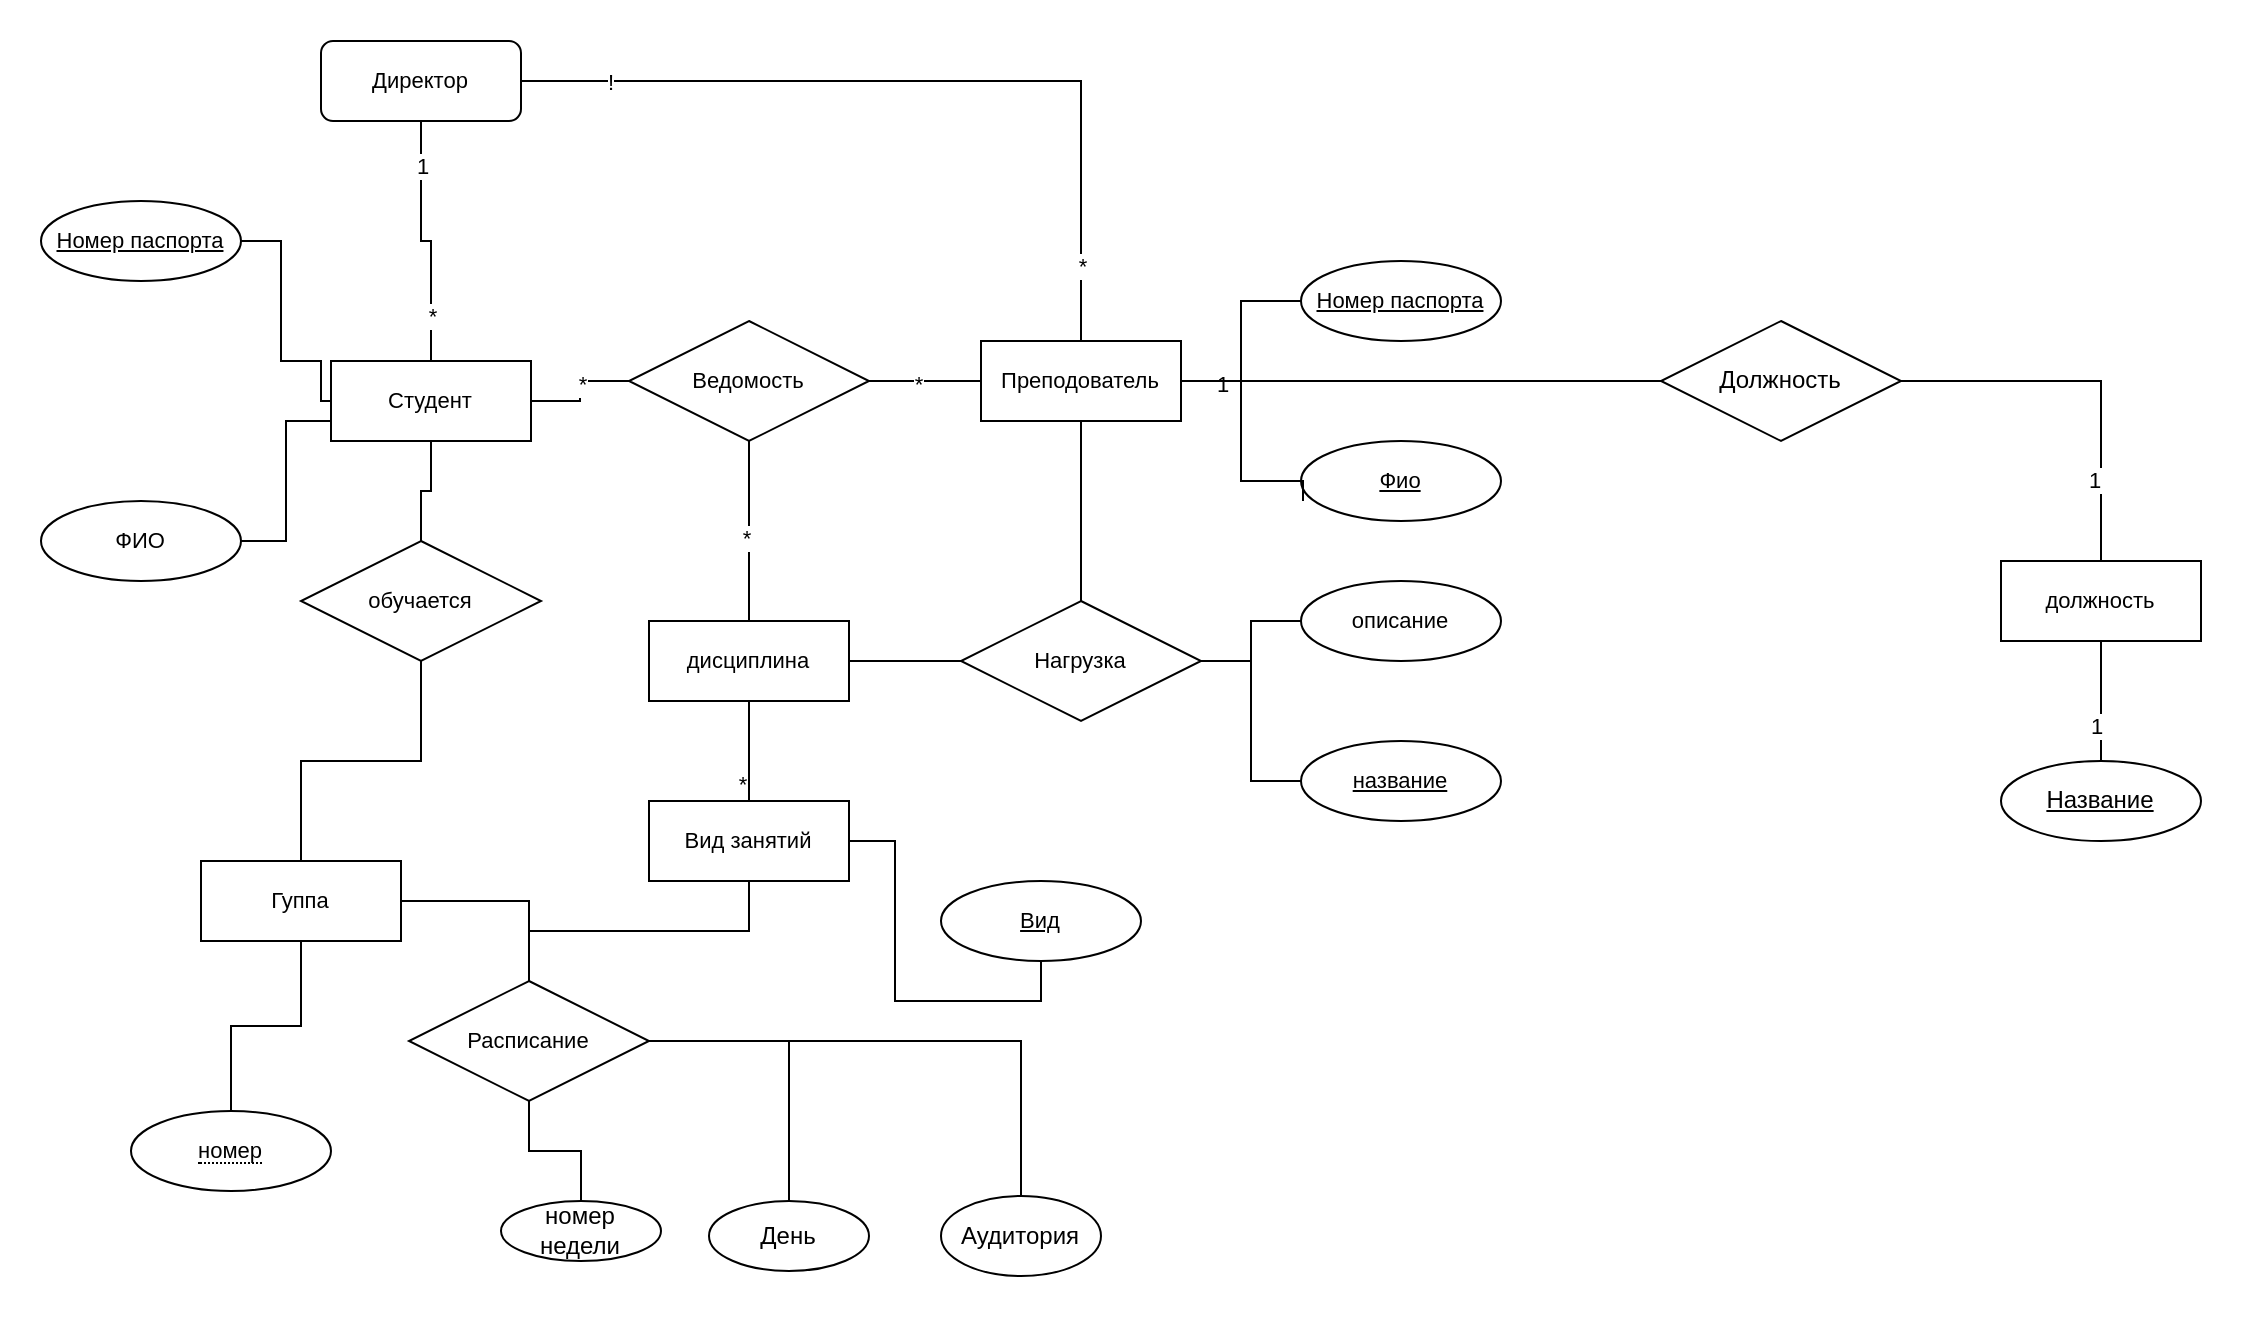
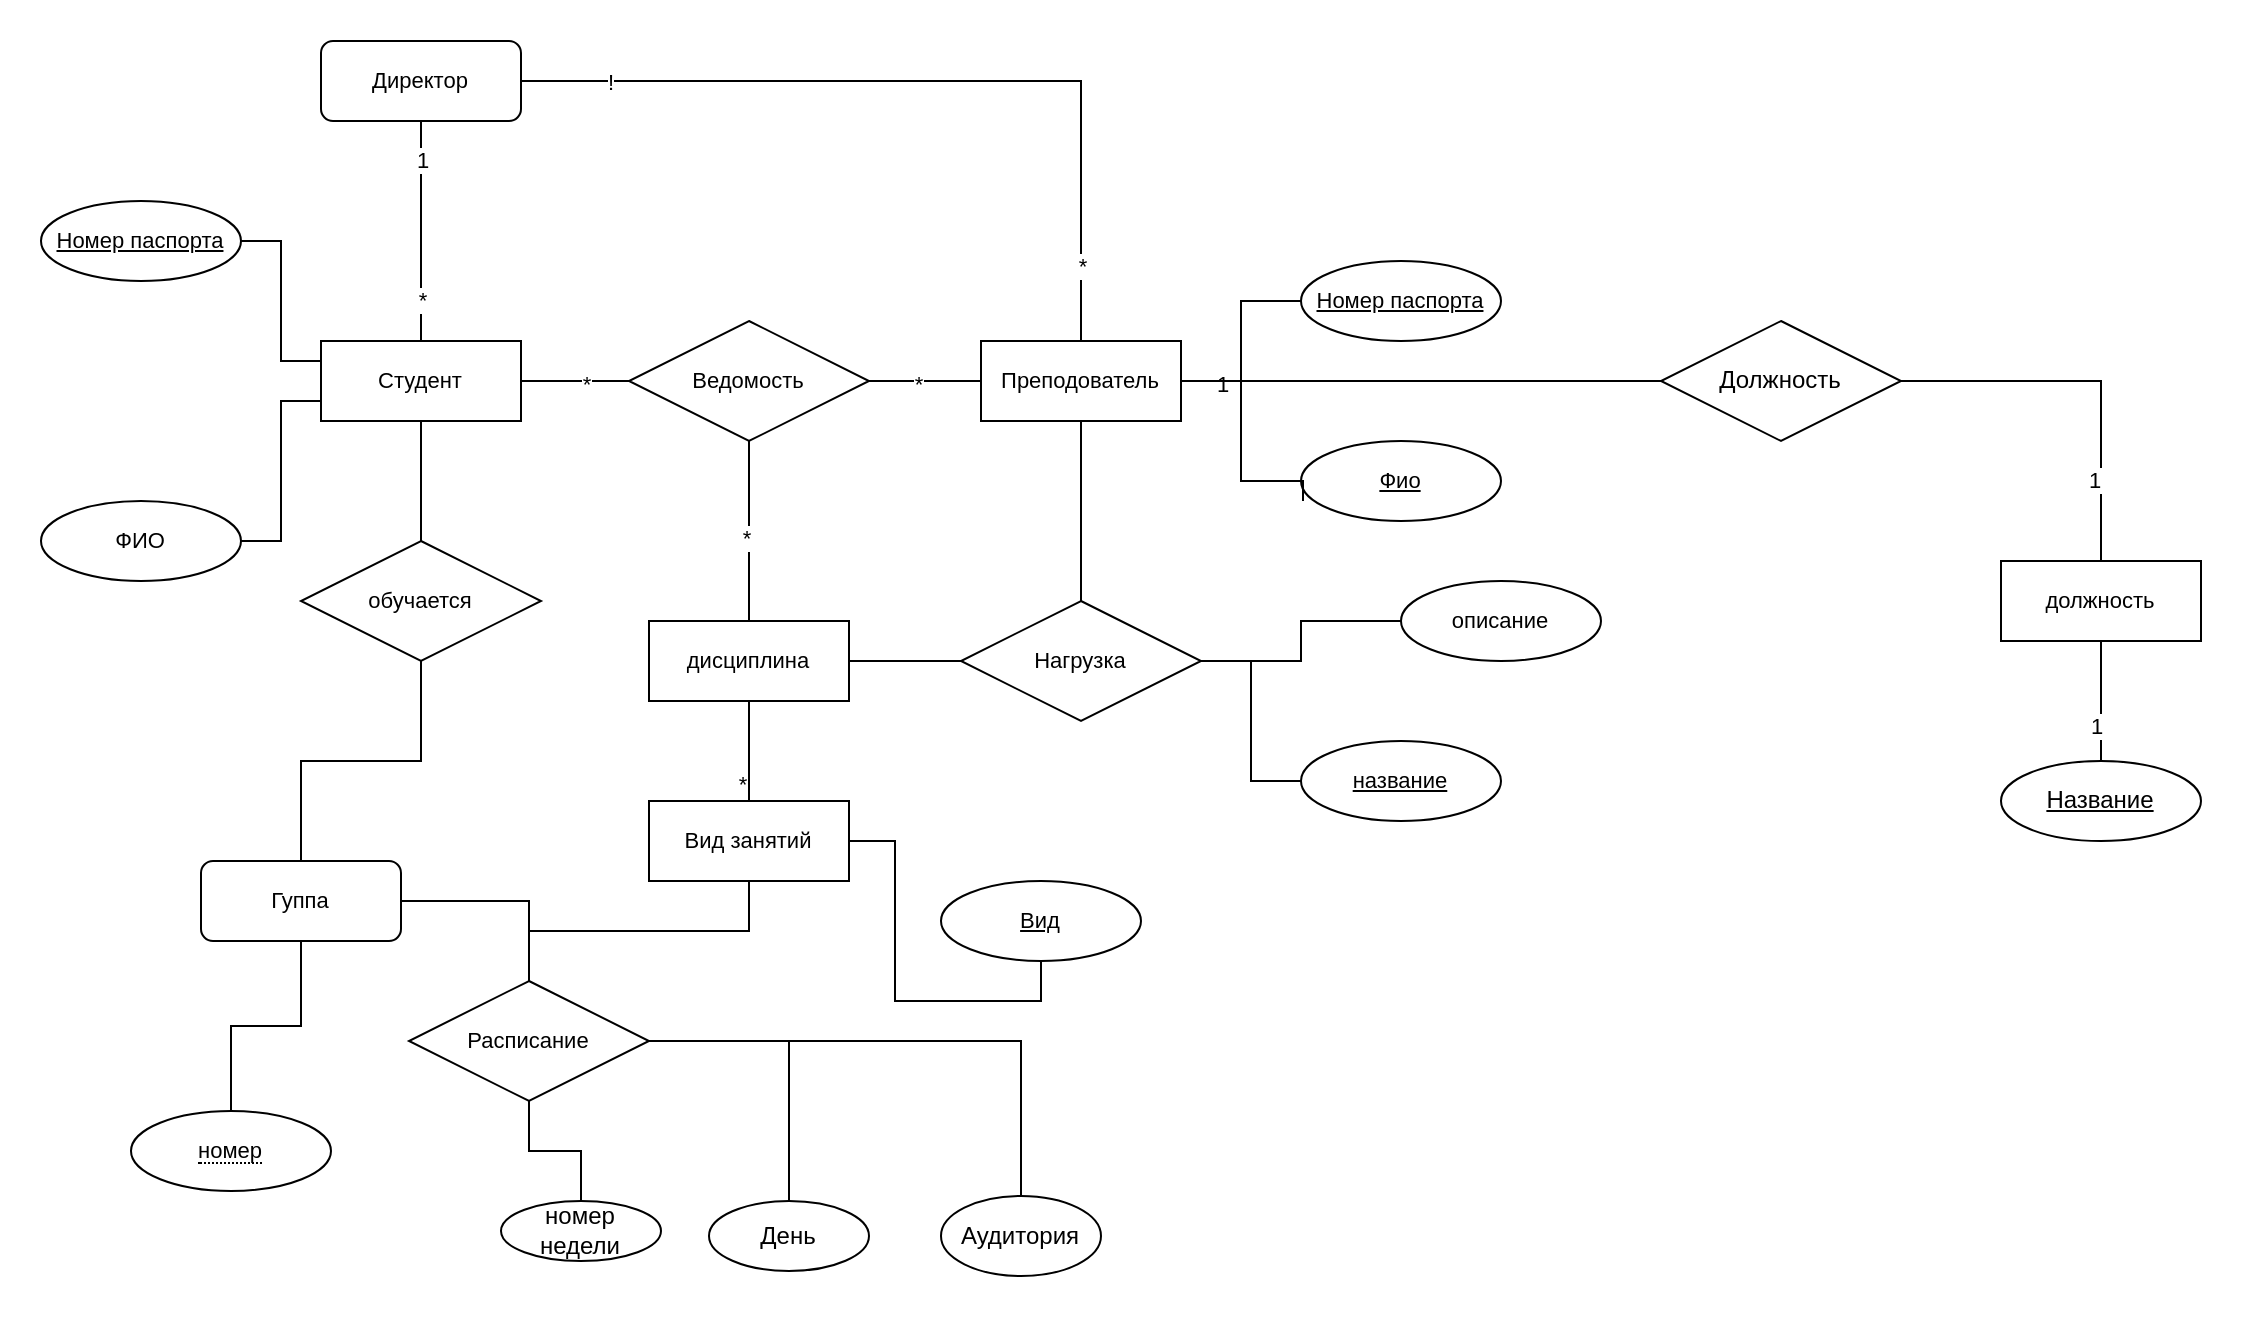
(431, 401) -> (421, 381)
(1401, 621) -> (1501, 621)
(301, 901) -> (301, 901)
